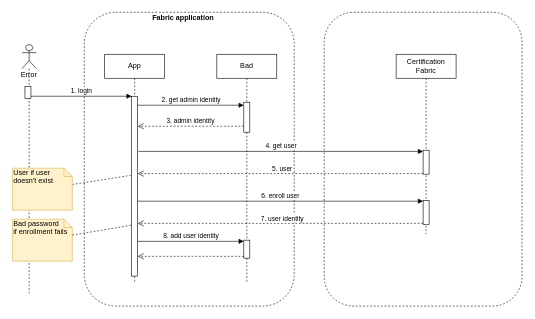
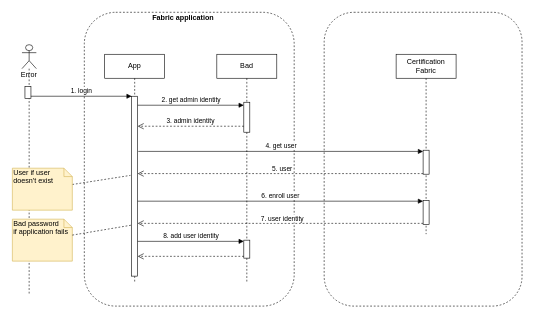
(43, 233) -> (43, 233)
